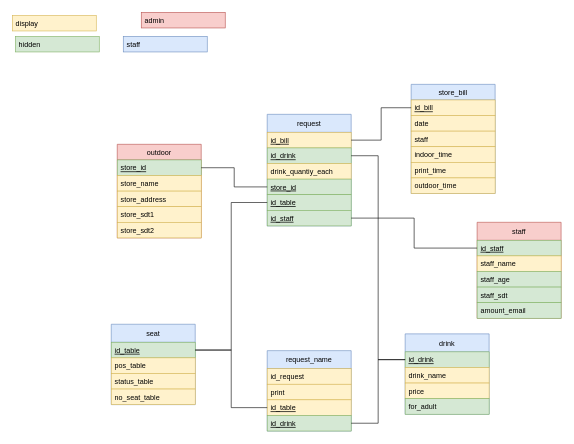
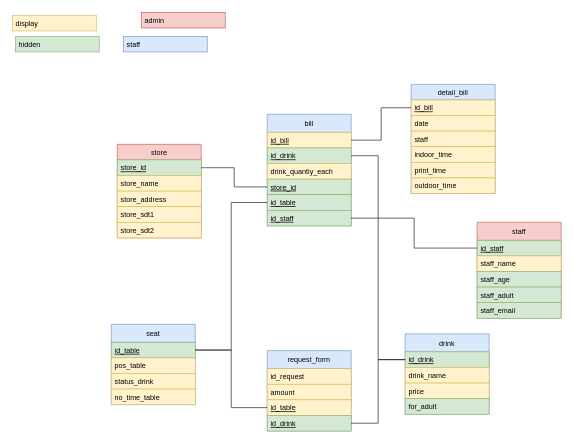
(453, 92) -> (453, 92)
(309, 124) -> (309, 124)
(159, 152) -> (159, 152)
(499, 295) -> (502, 295)
(503, 311) -> (501, 311)
(309, 360) -> (309, 360)
(138, 382) -> (138, 382)
(280, 392) -> (283, 392)
(140, 397) -> (139, 397)
